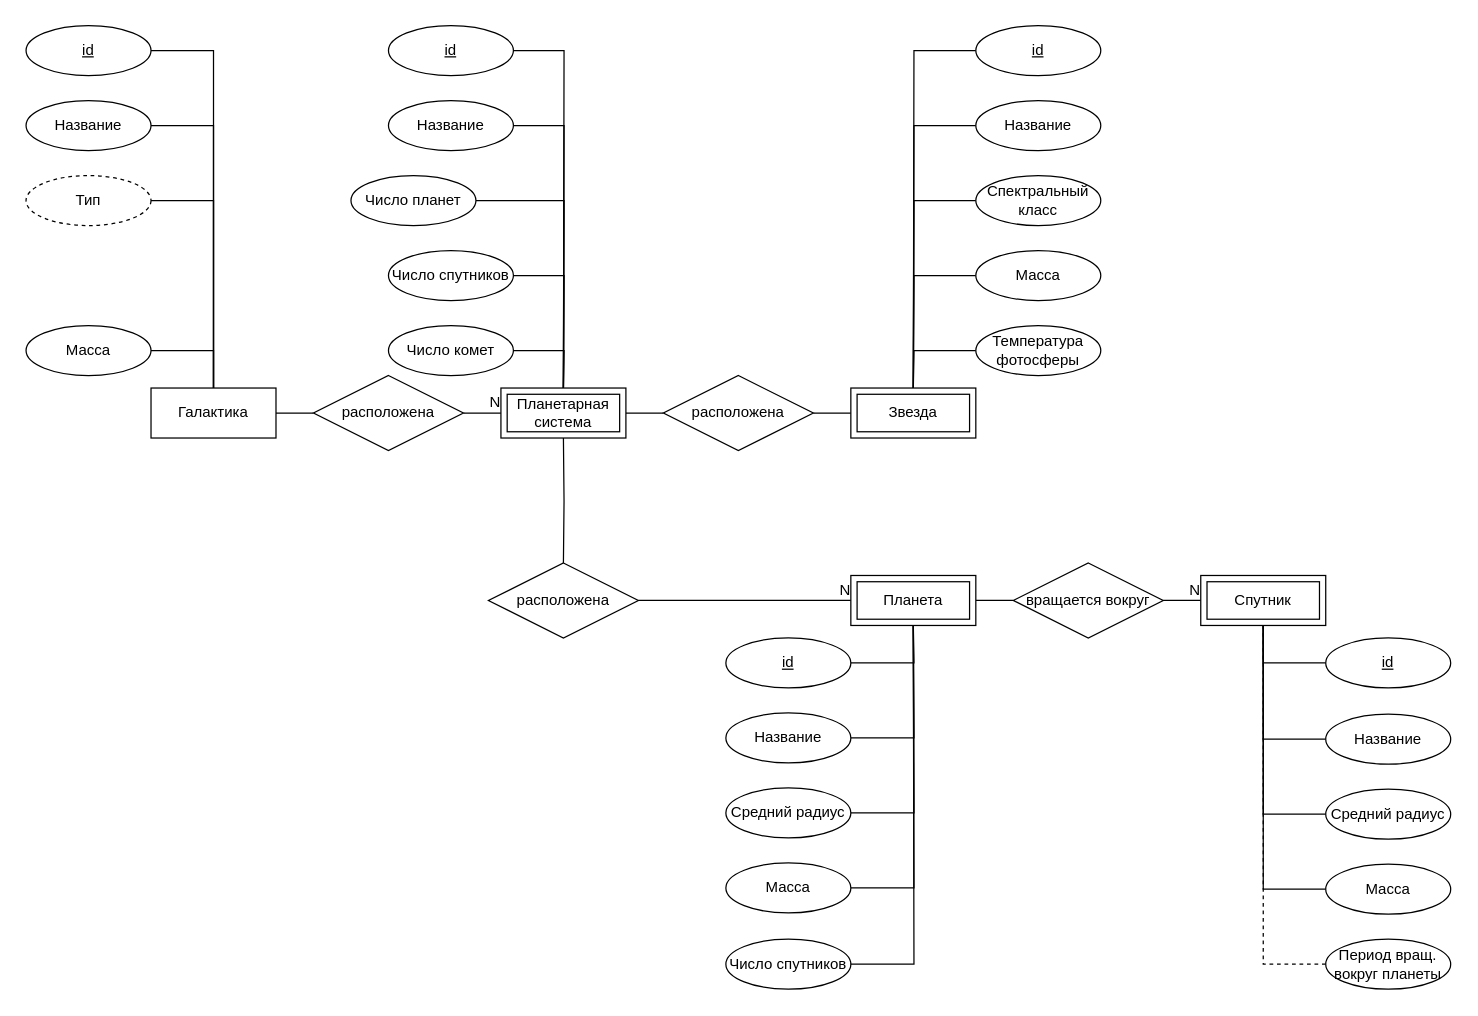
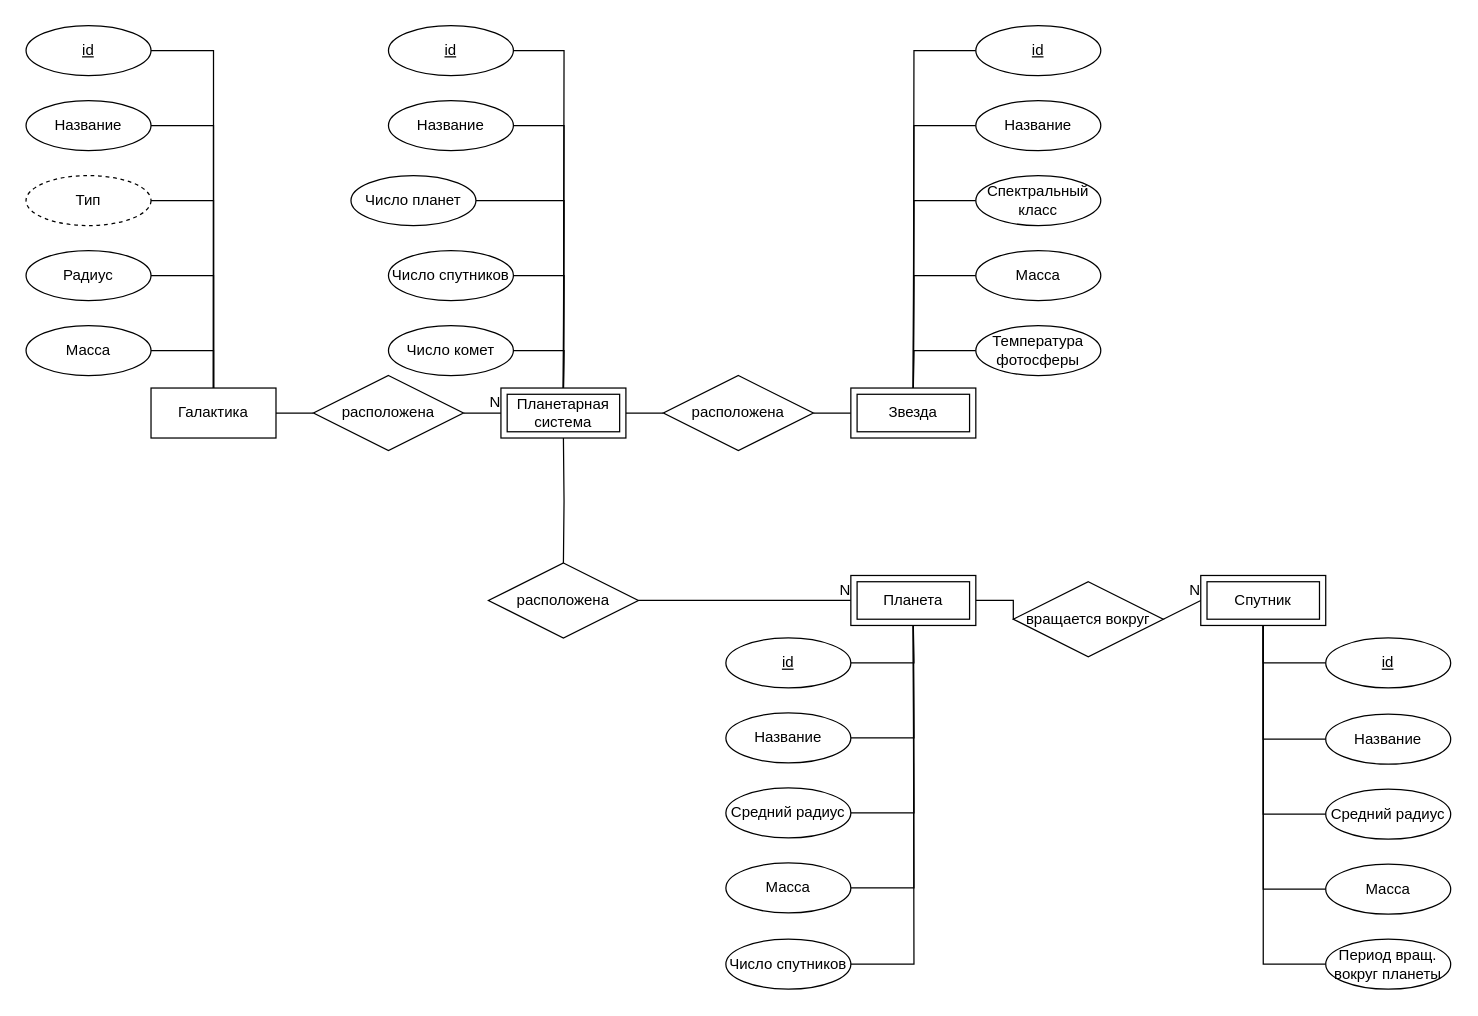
none -> (88, 276)
none -> (181, 276)
(1088, 601) -> (1088, 619)
(1263, 957) -> (1263, 957)
